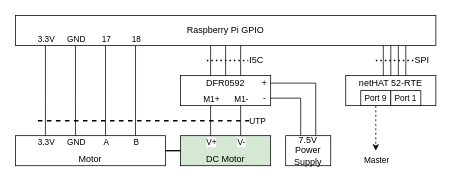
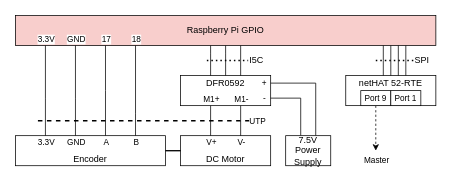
(225, 30) -> (225, 30)
(225, 150) -> (225, 150)
(90, 158) -> (90, 158)
